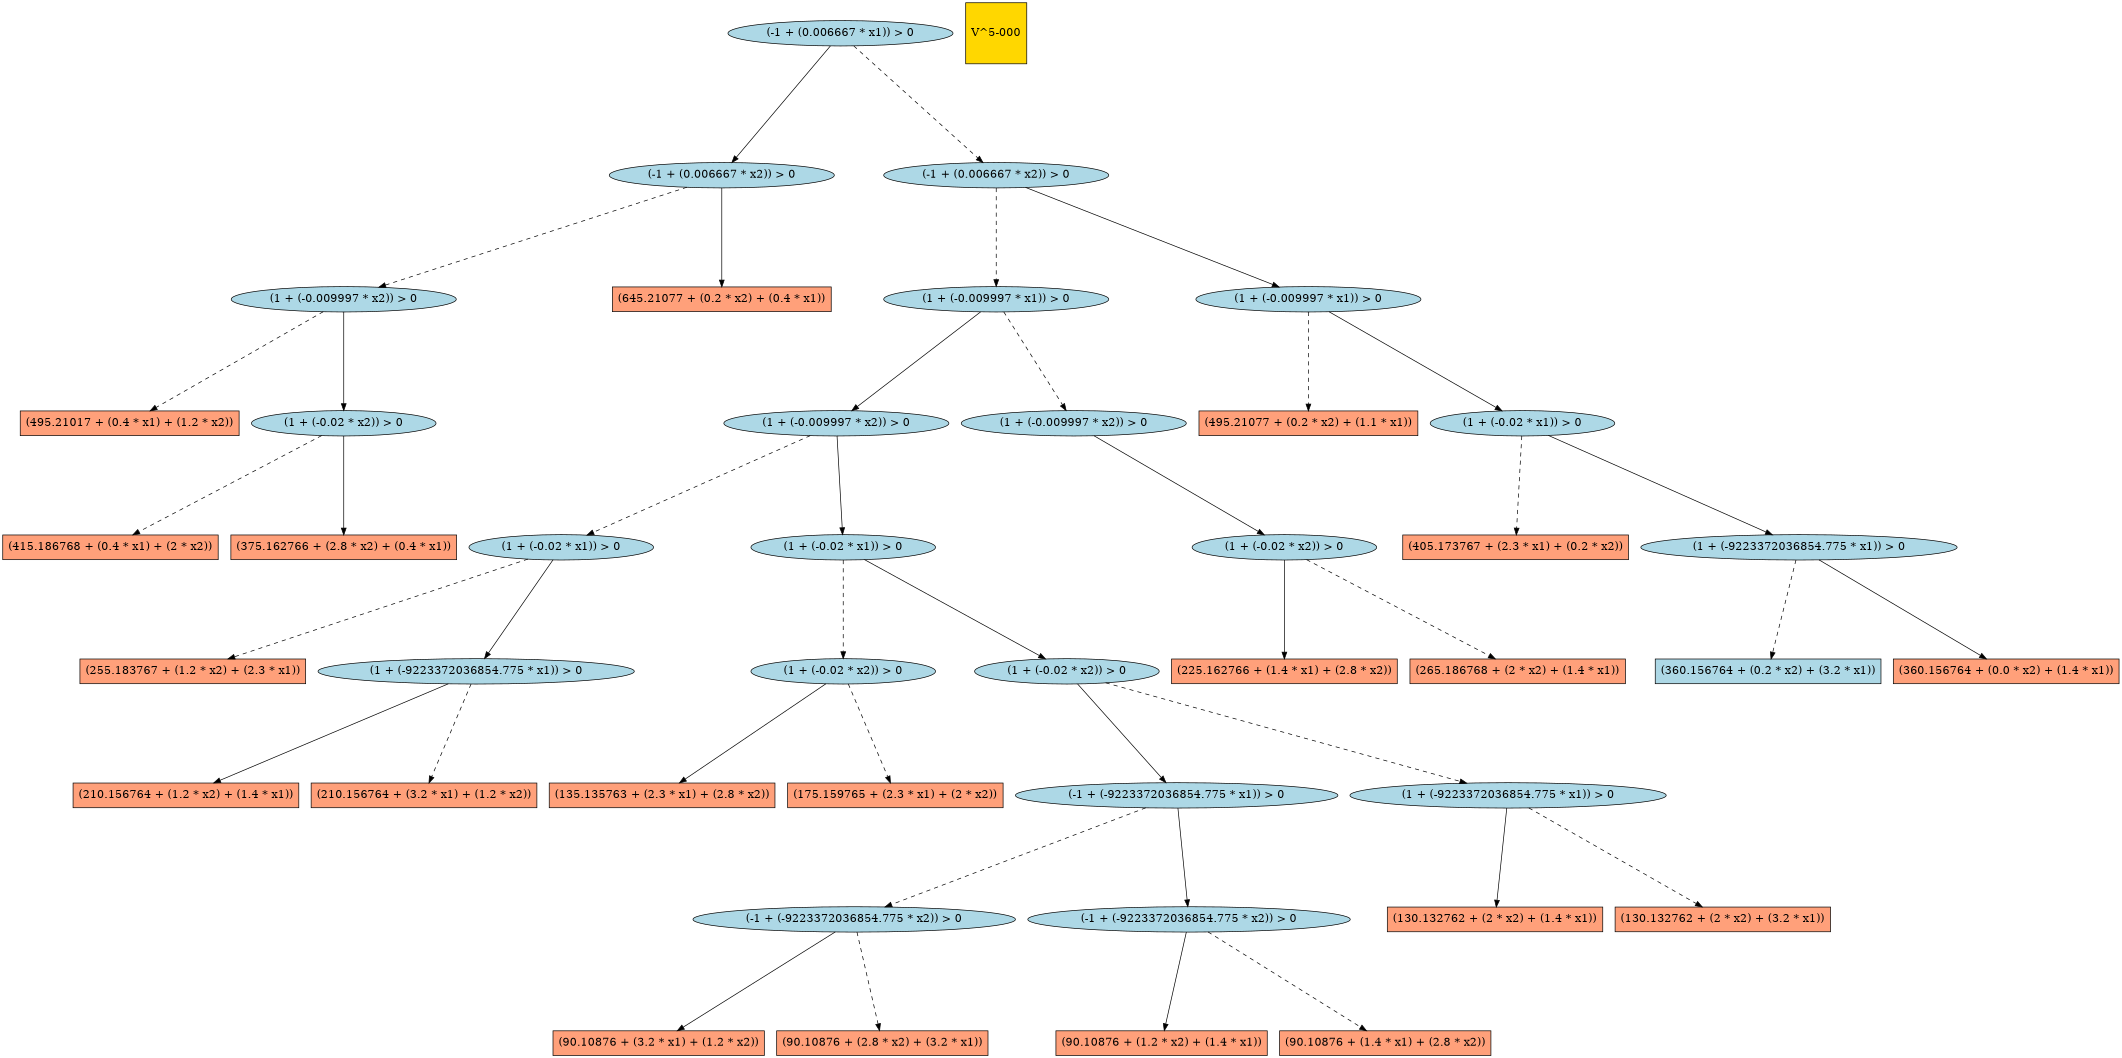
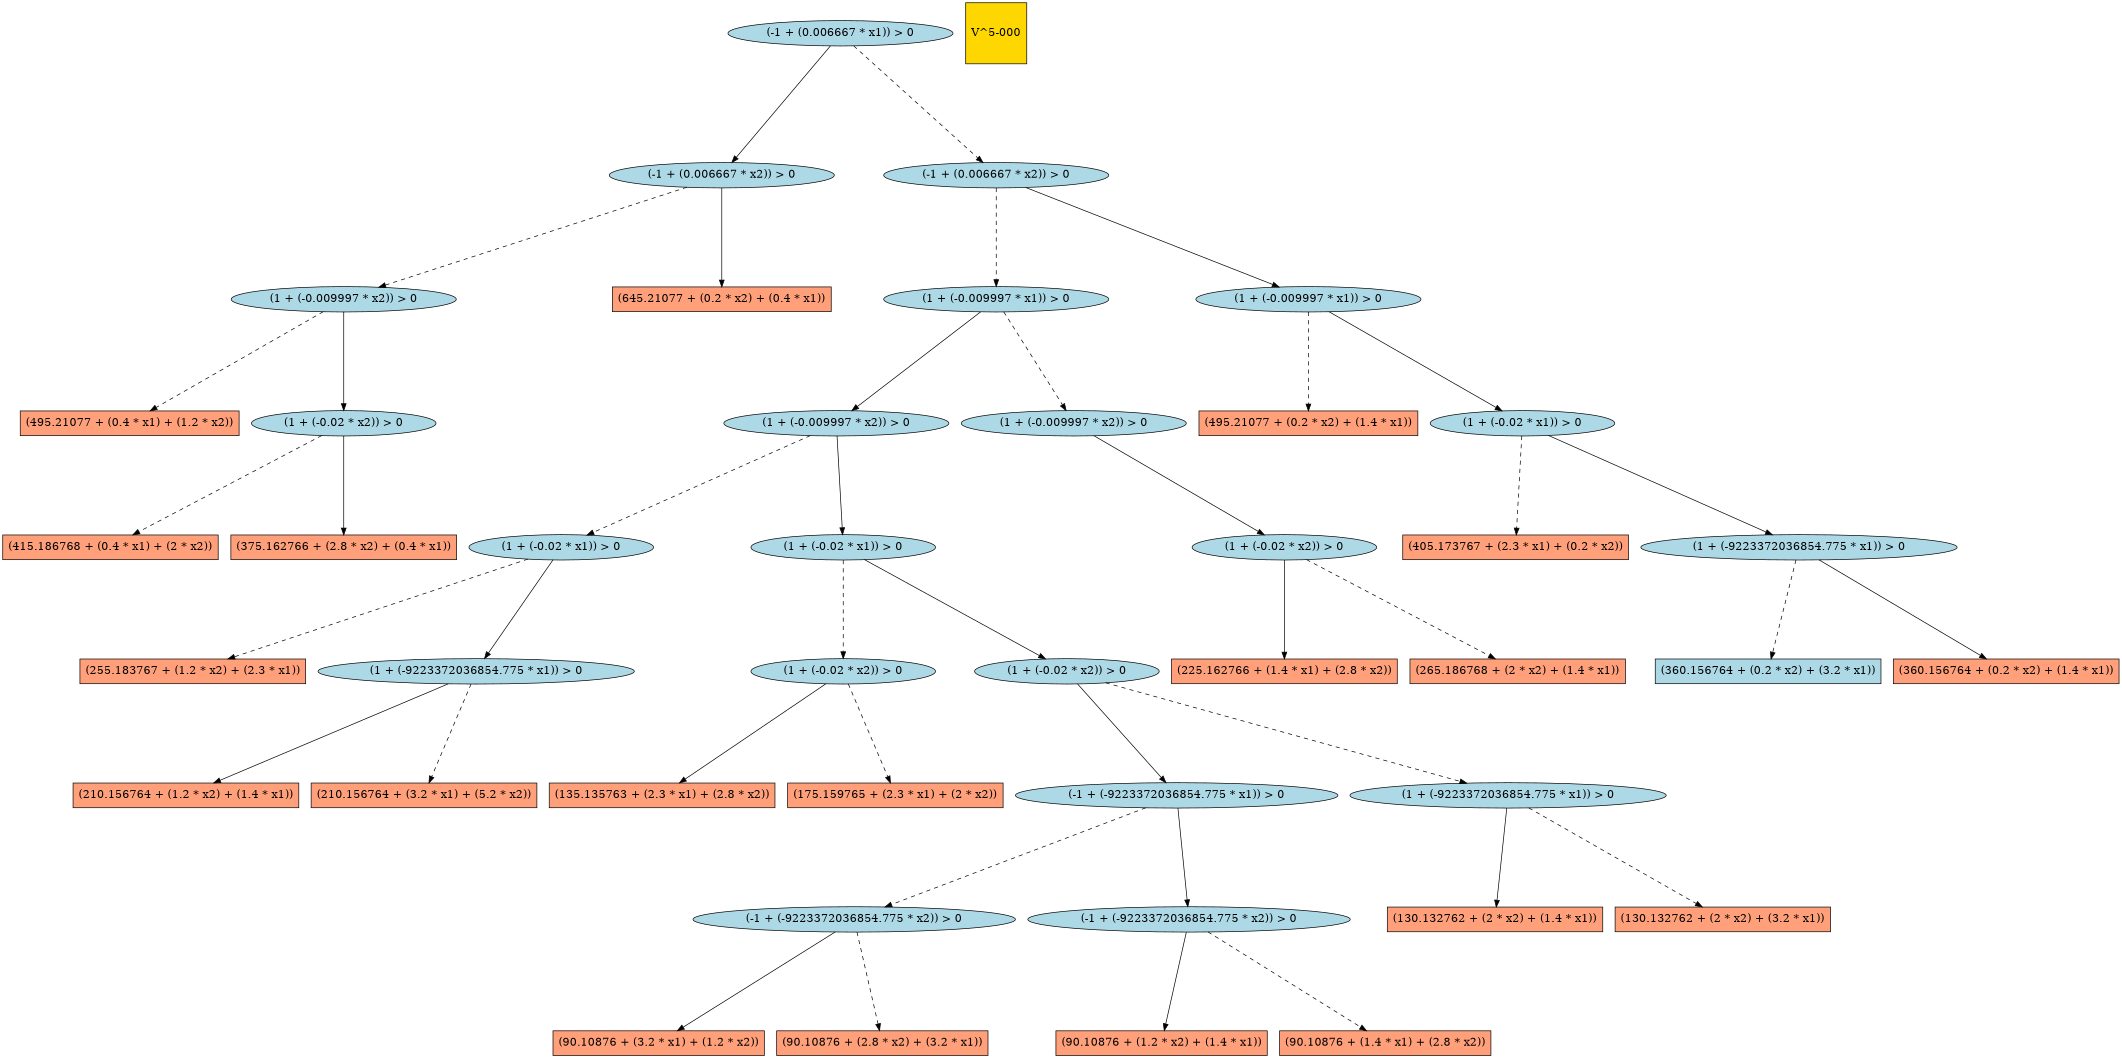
(130, 423) -> (130, 423)
(1308, 423) -> (1308, 423)
(2006, 671) -> (2006, 671)
(424, 795) -> (424, 795)
